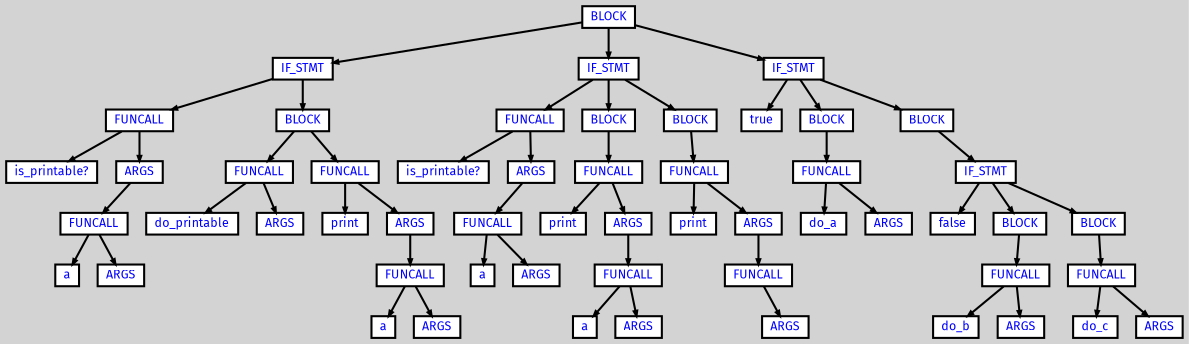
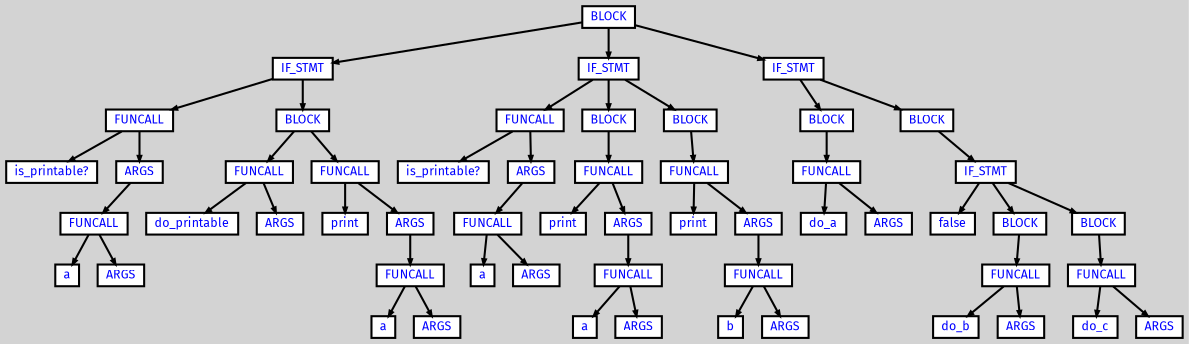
(762, 120) -> none
none -> (731, 327)
